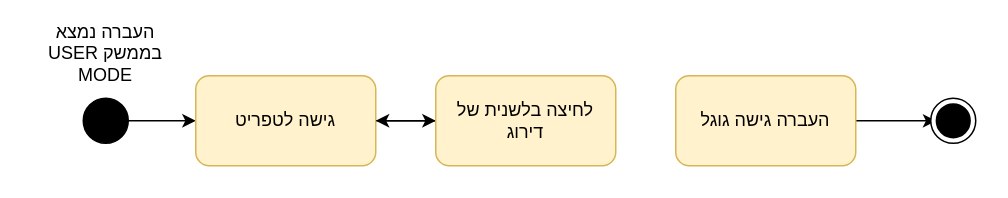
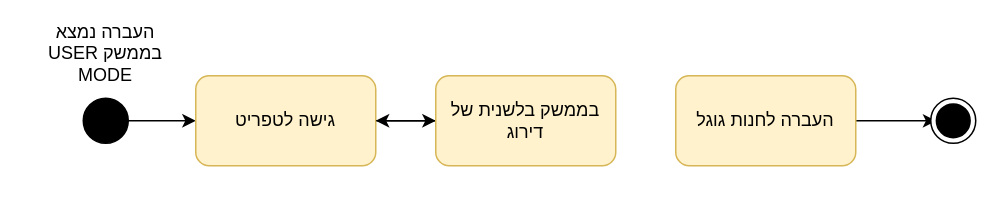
(526, 121) -> (526, 121)
(766, 121) -> (766, 121)
